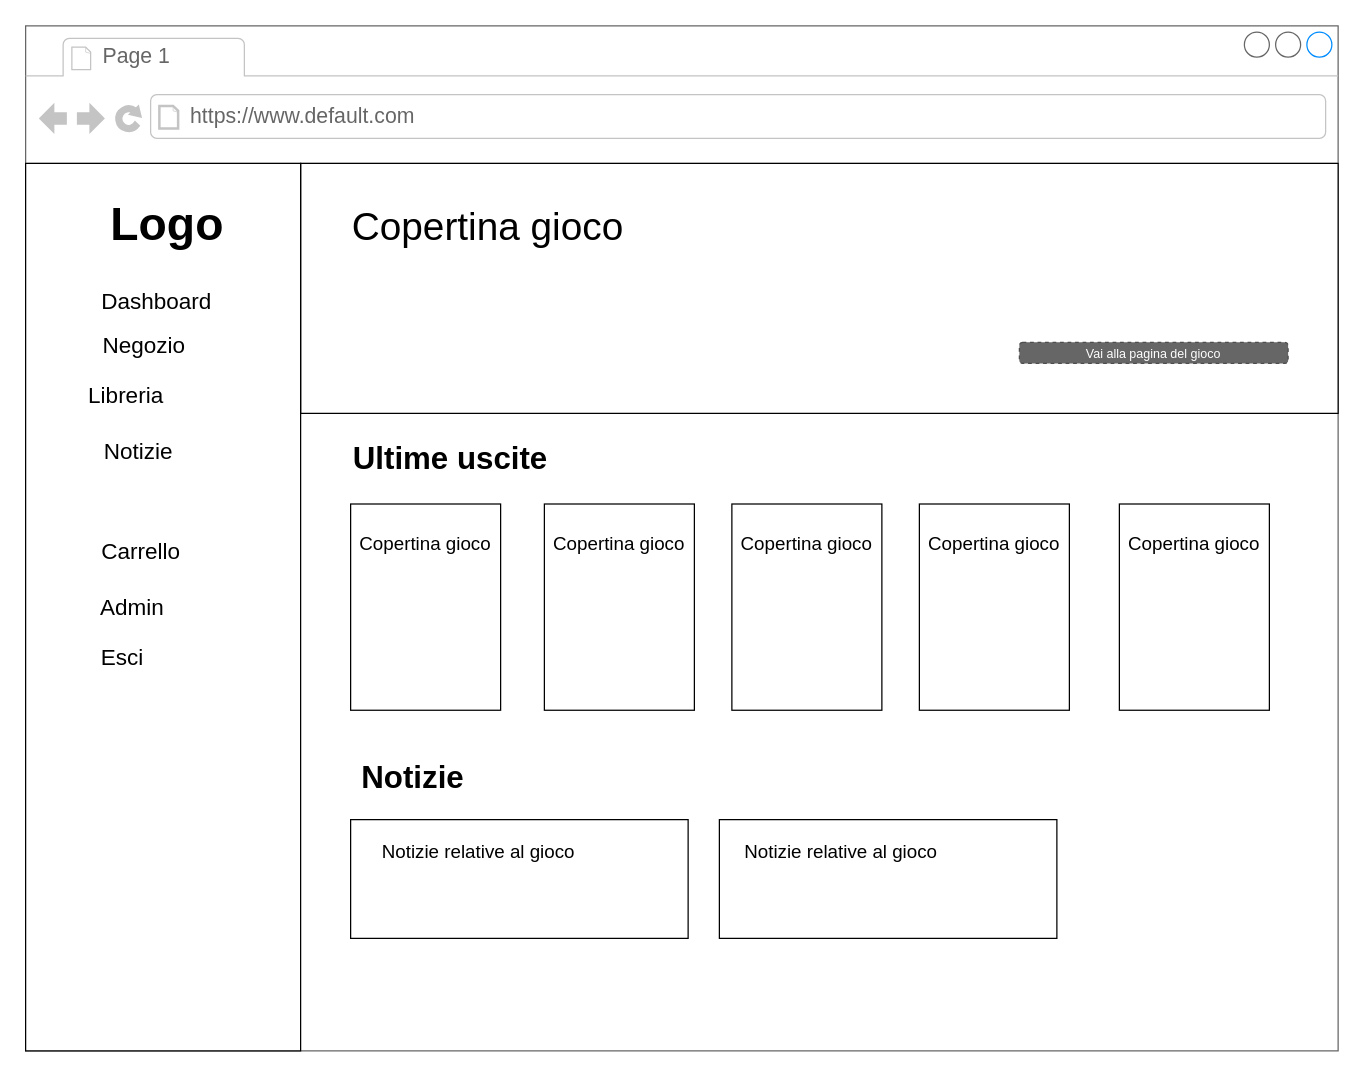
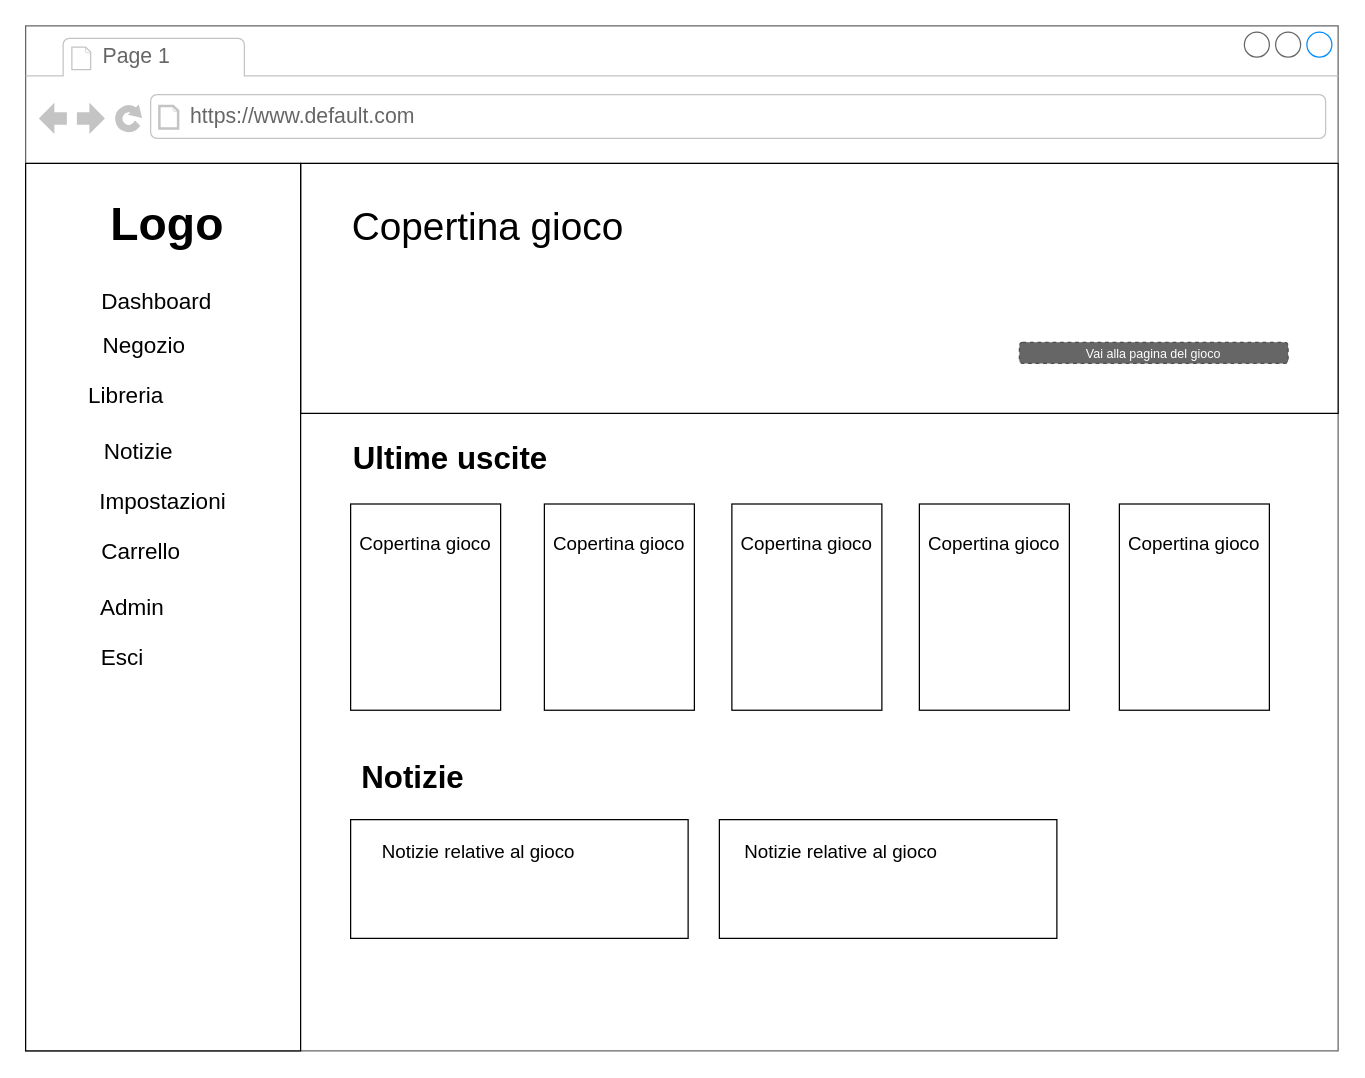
none -> (163, 501)
